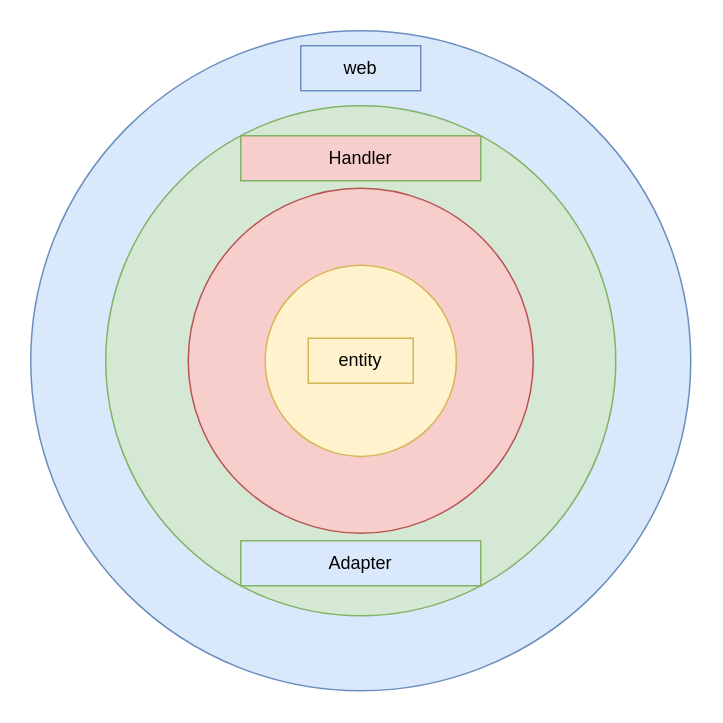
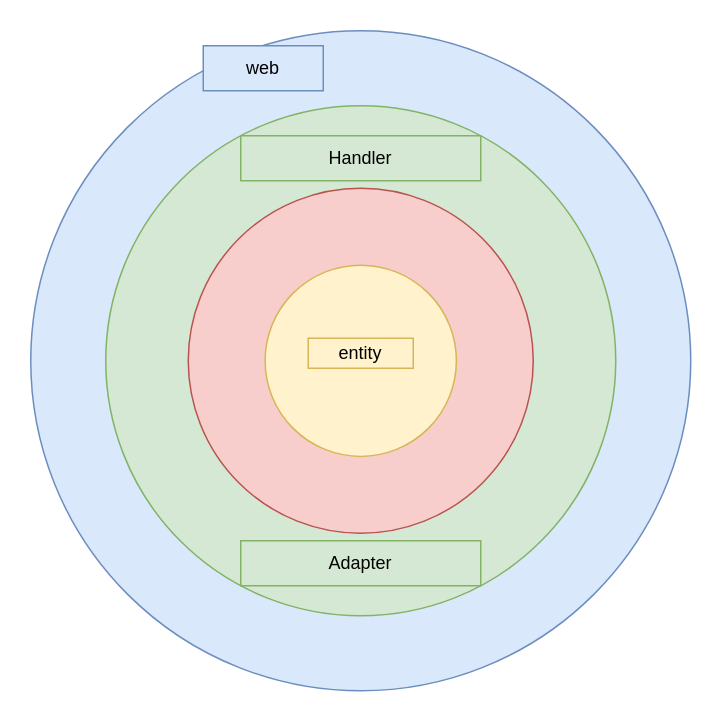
(361, 68) -> (263, 68)
(361, 158) -> (361, 158)
(361, 361) -> (361, 353)
(361, 563) -> (361, 563)
